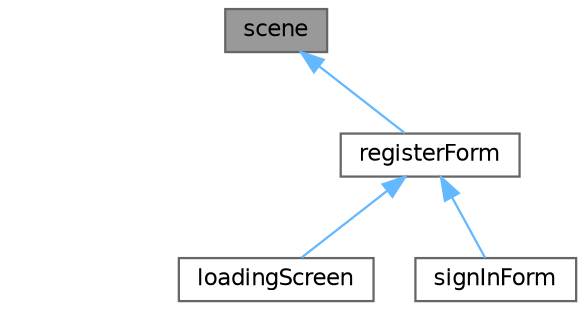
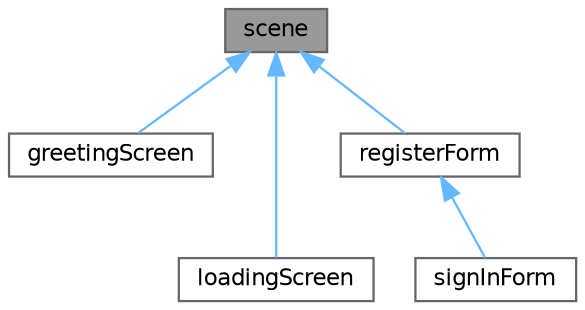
none -> (111, 155)
(344, 224) -> (276, 167)
